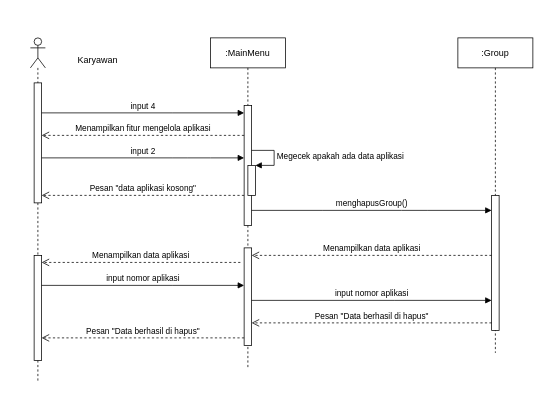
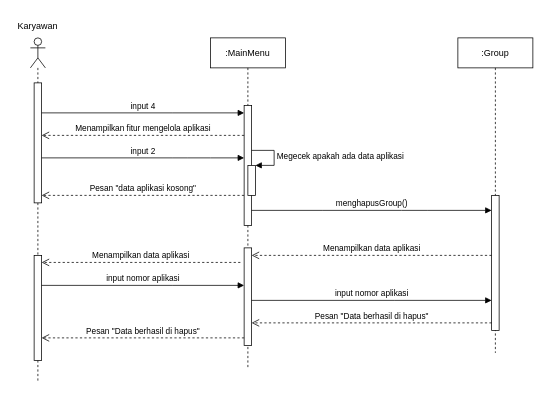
(98, 60) -> (38, 27)
